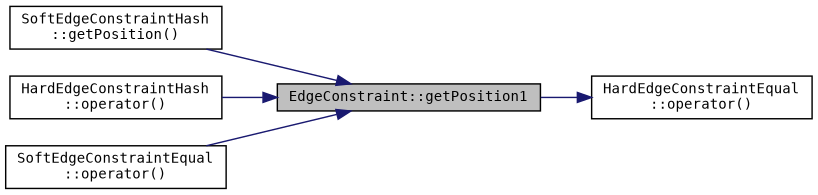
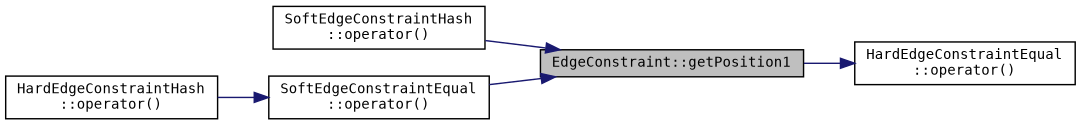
(116, 28) -> (379, 28)
(242, 97) -> (236, 97)
